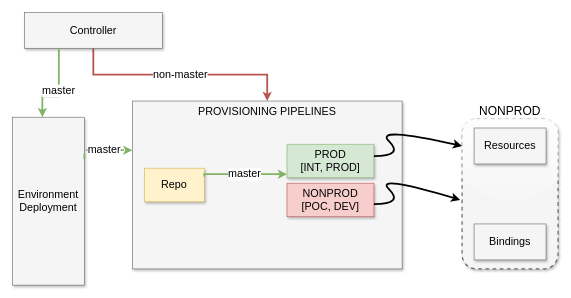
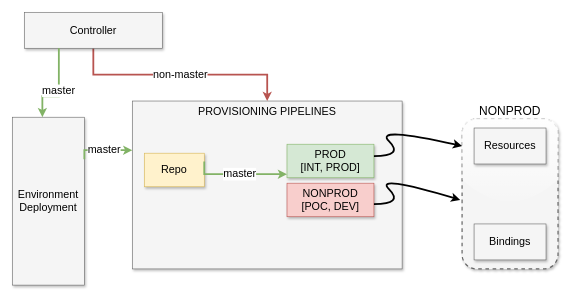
(84, 151) -> (84, 151)
(174, 185) -> (174, 170)
